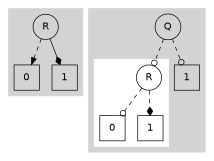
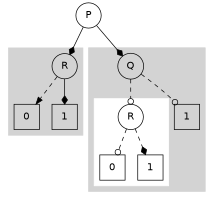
none -> (89, 15)
